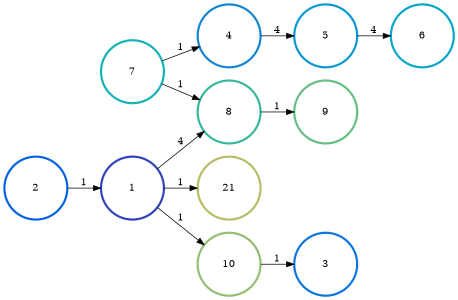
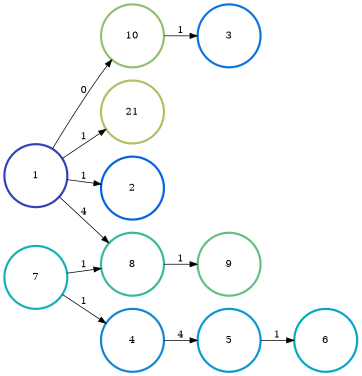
(374, 30) -> (277, 335)
(80, 188) -> (81, 181)
(181, 218) -> (84, 90)
